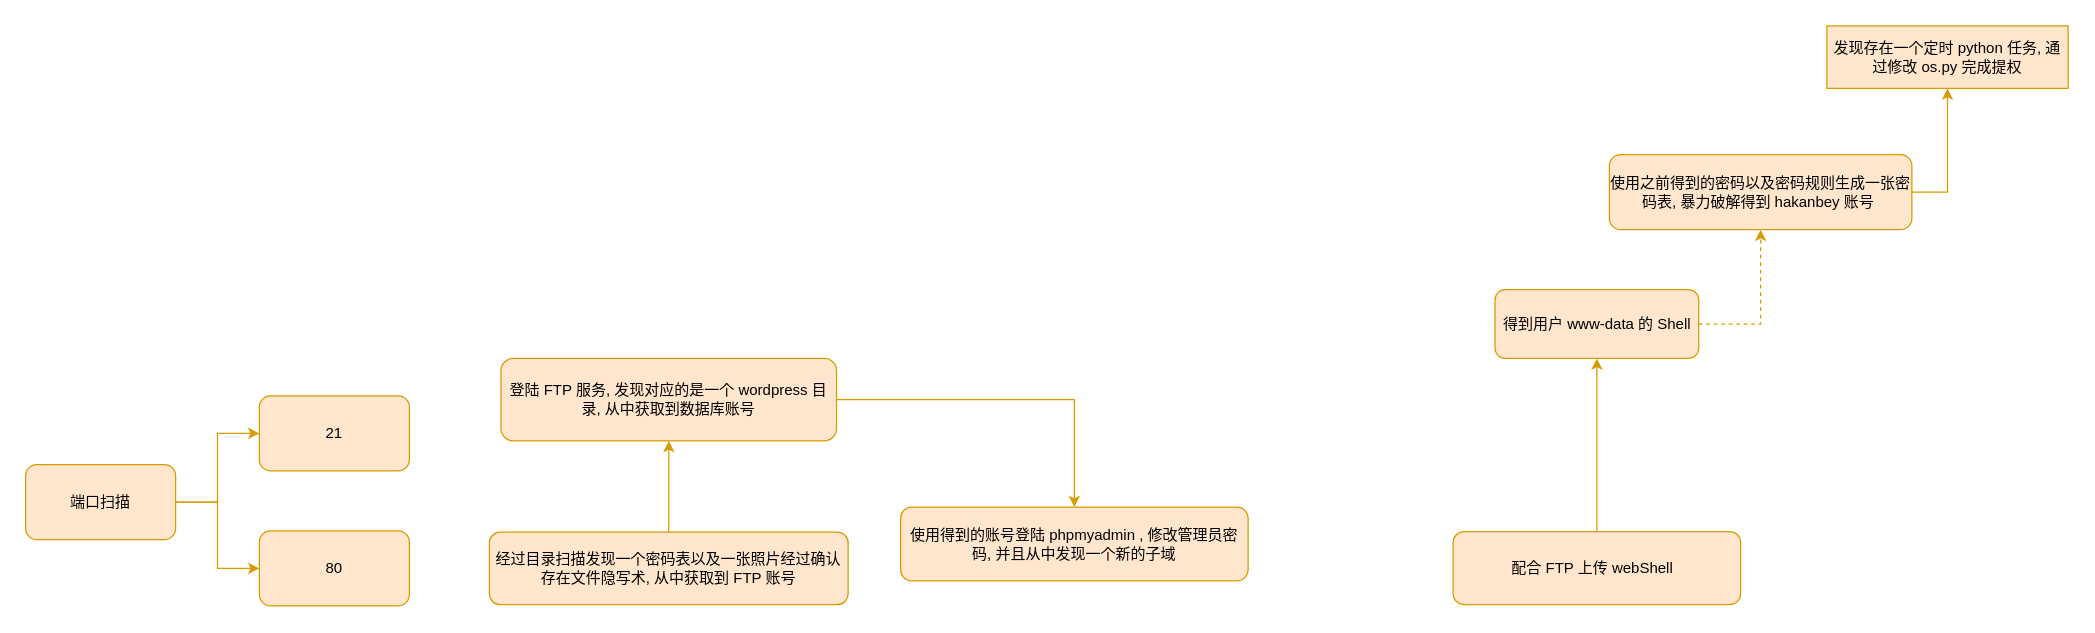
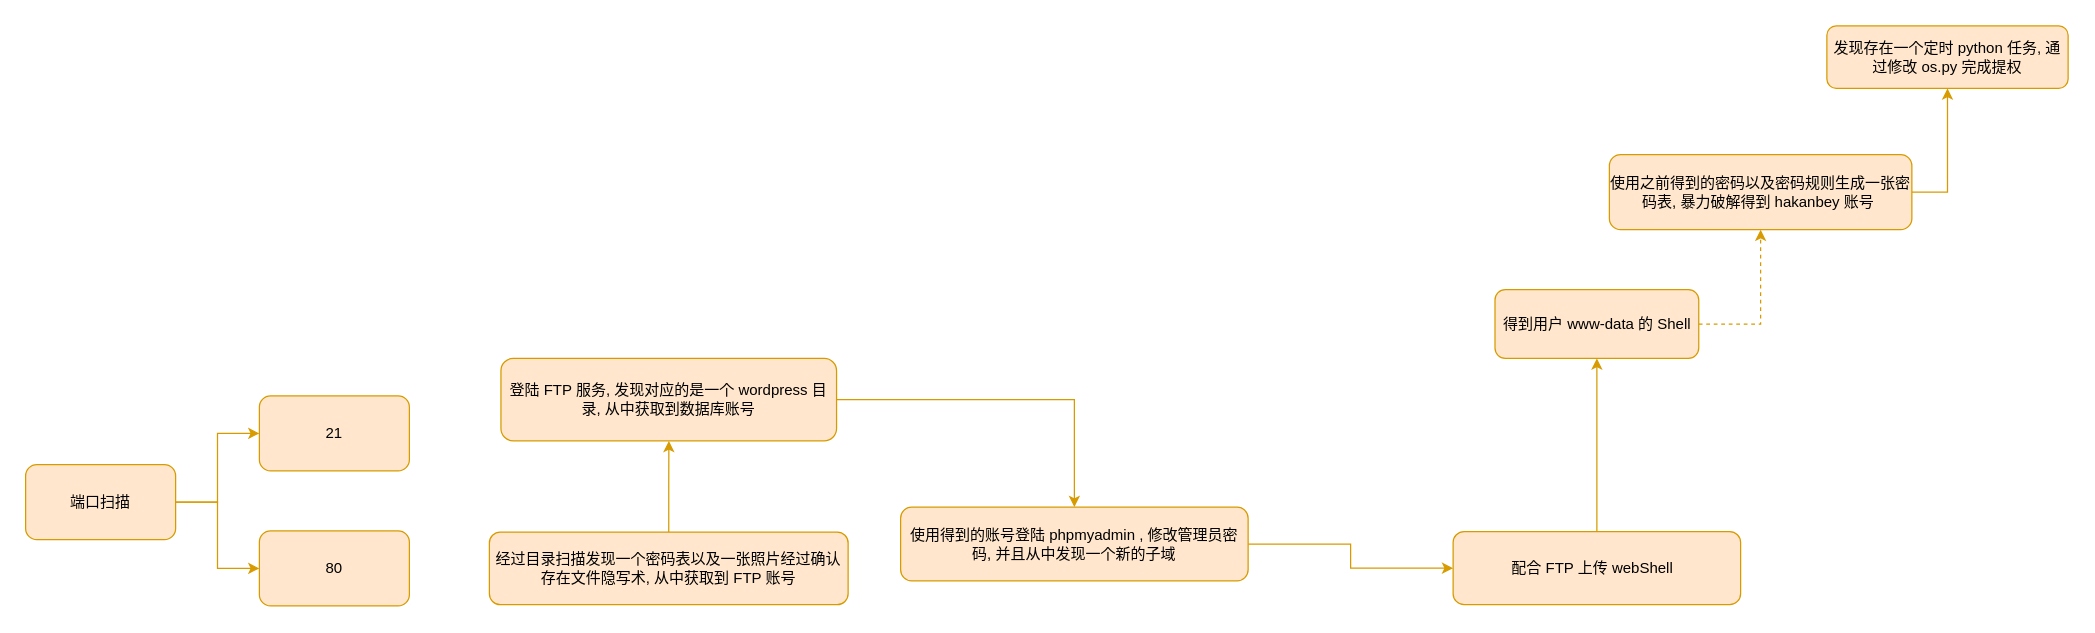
(1948, 57) -> (1948, 57)
none -> (1351, 552)
